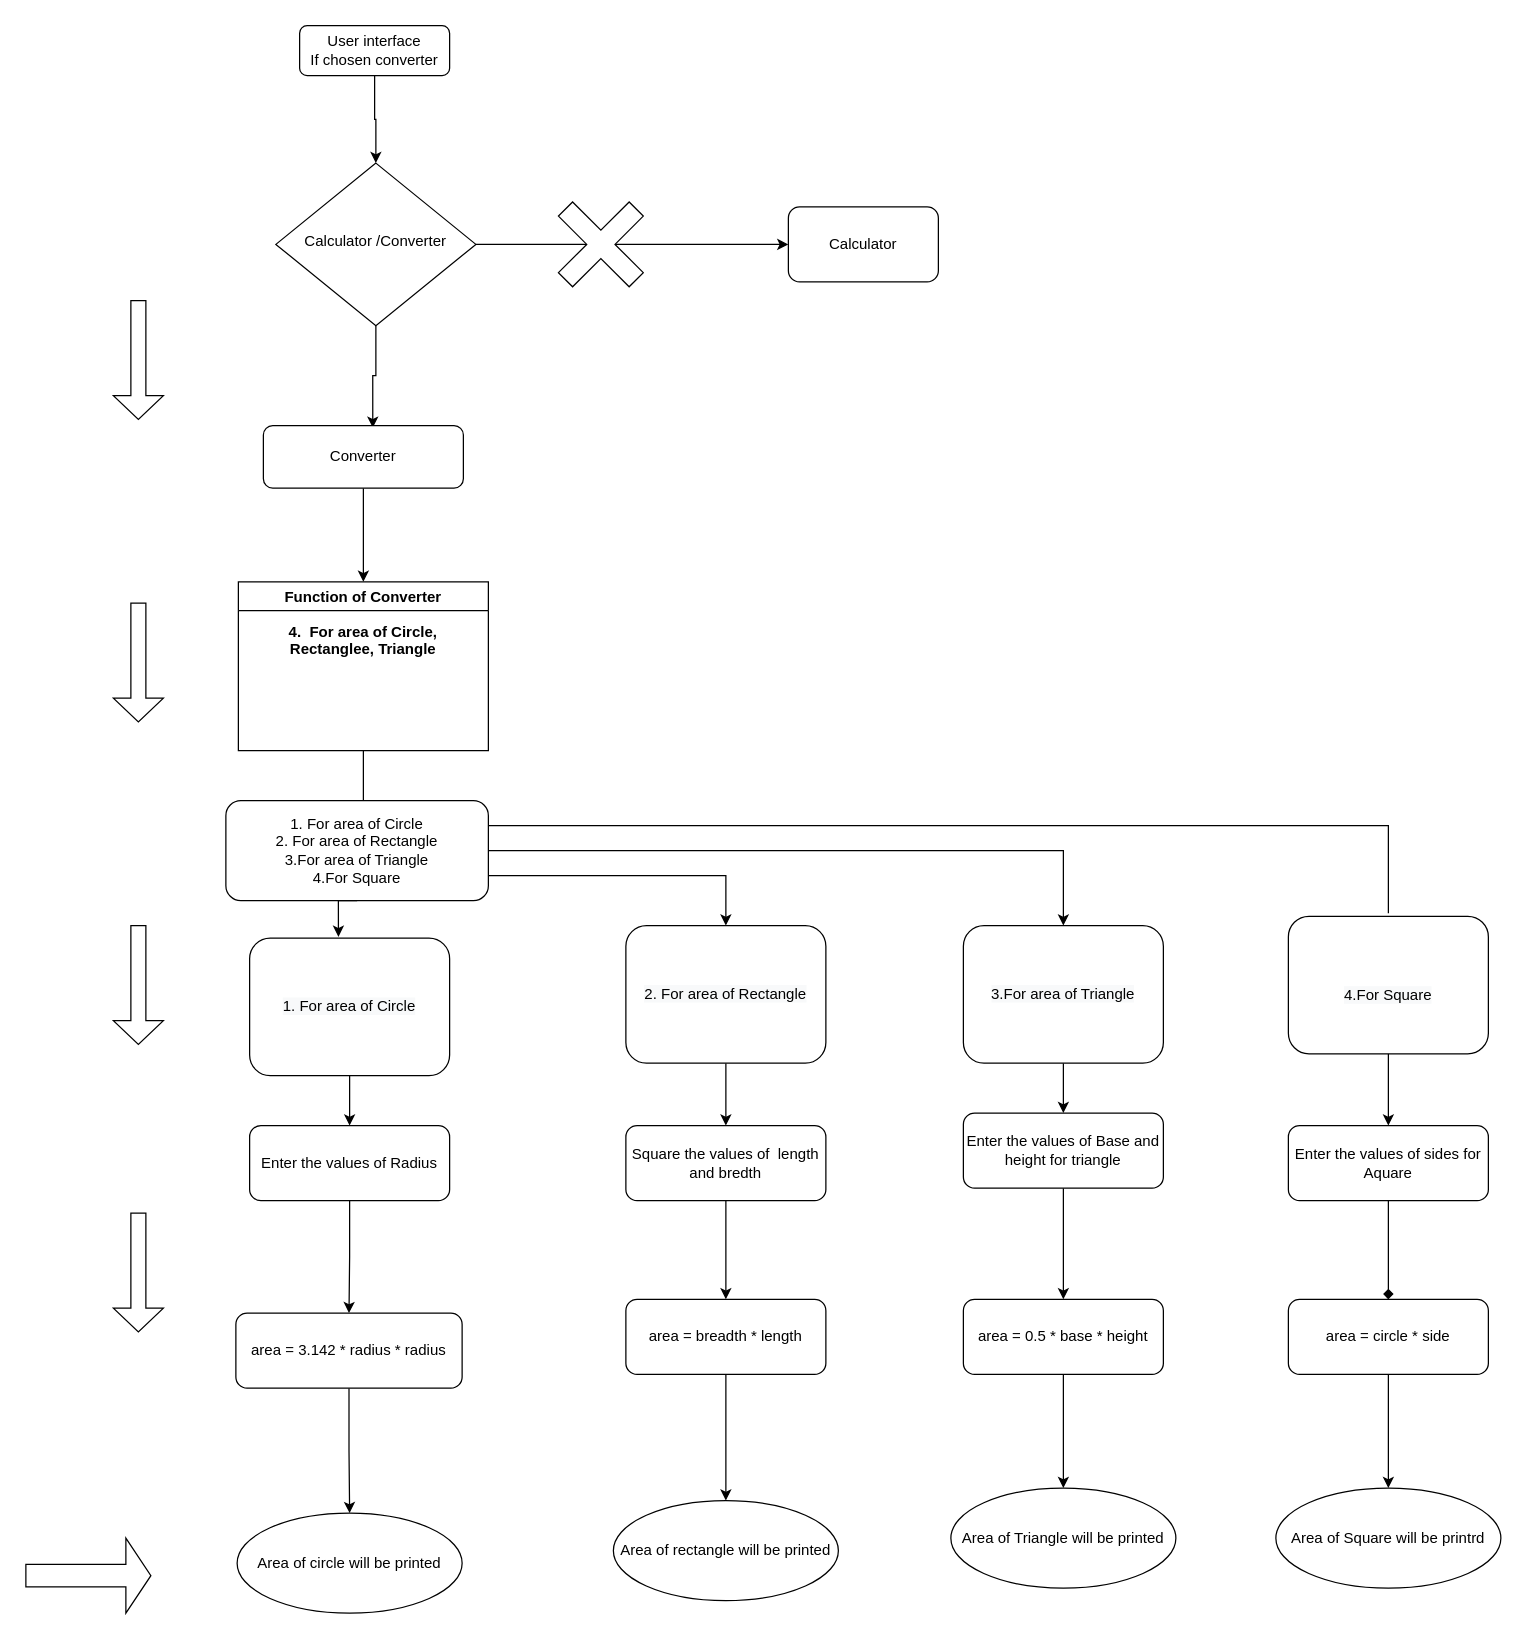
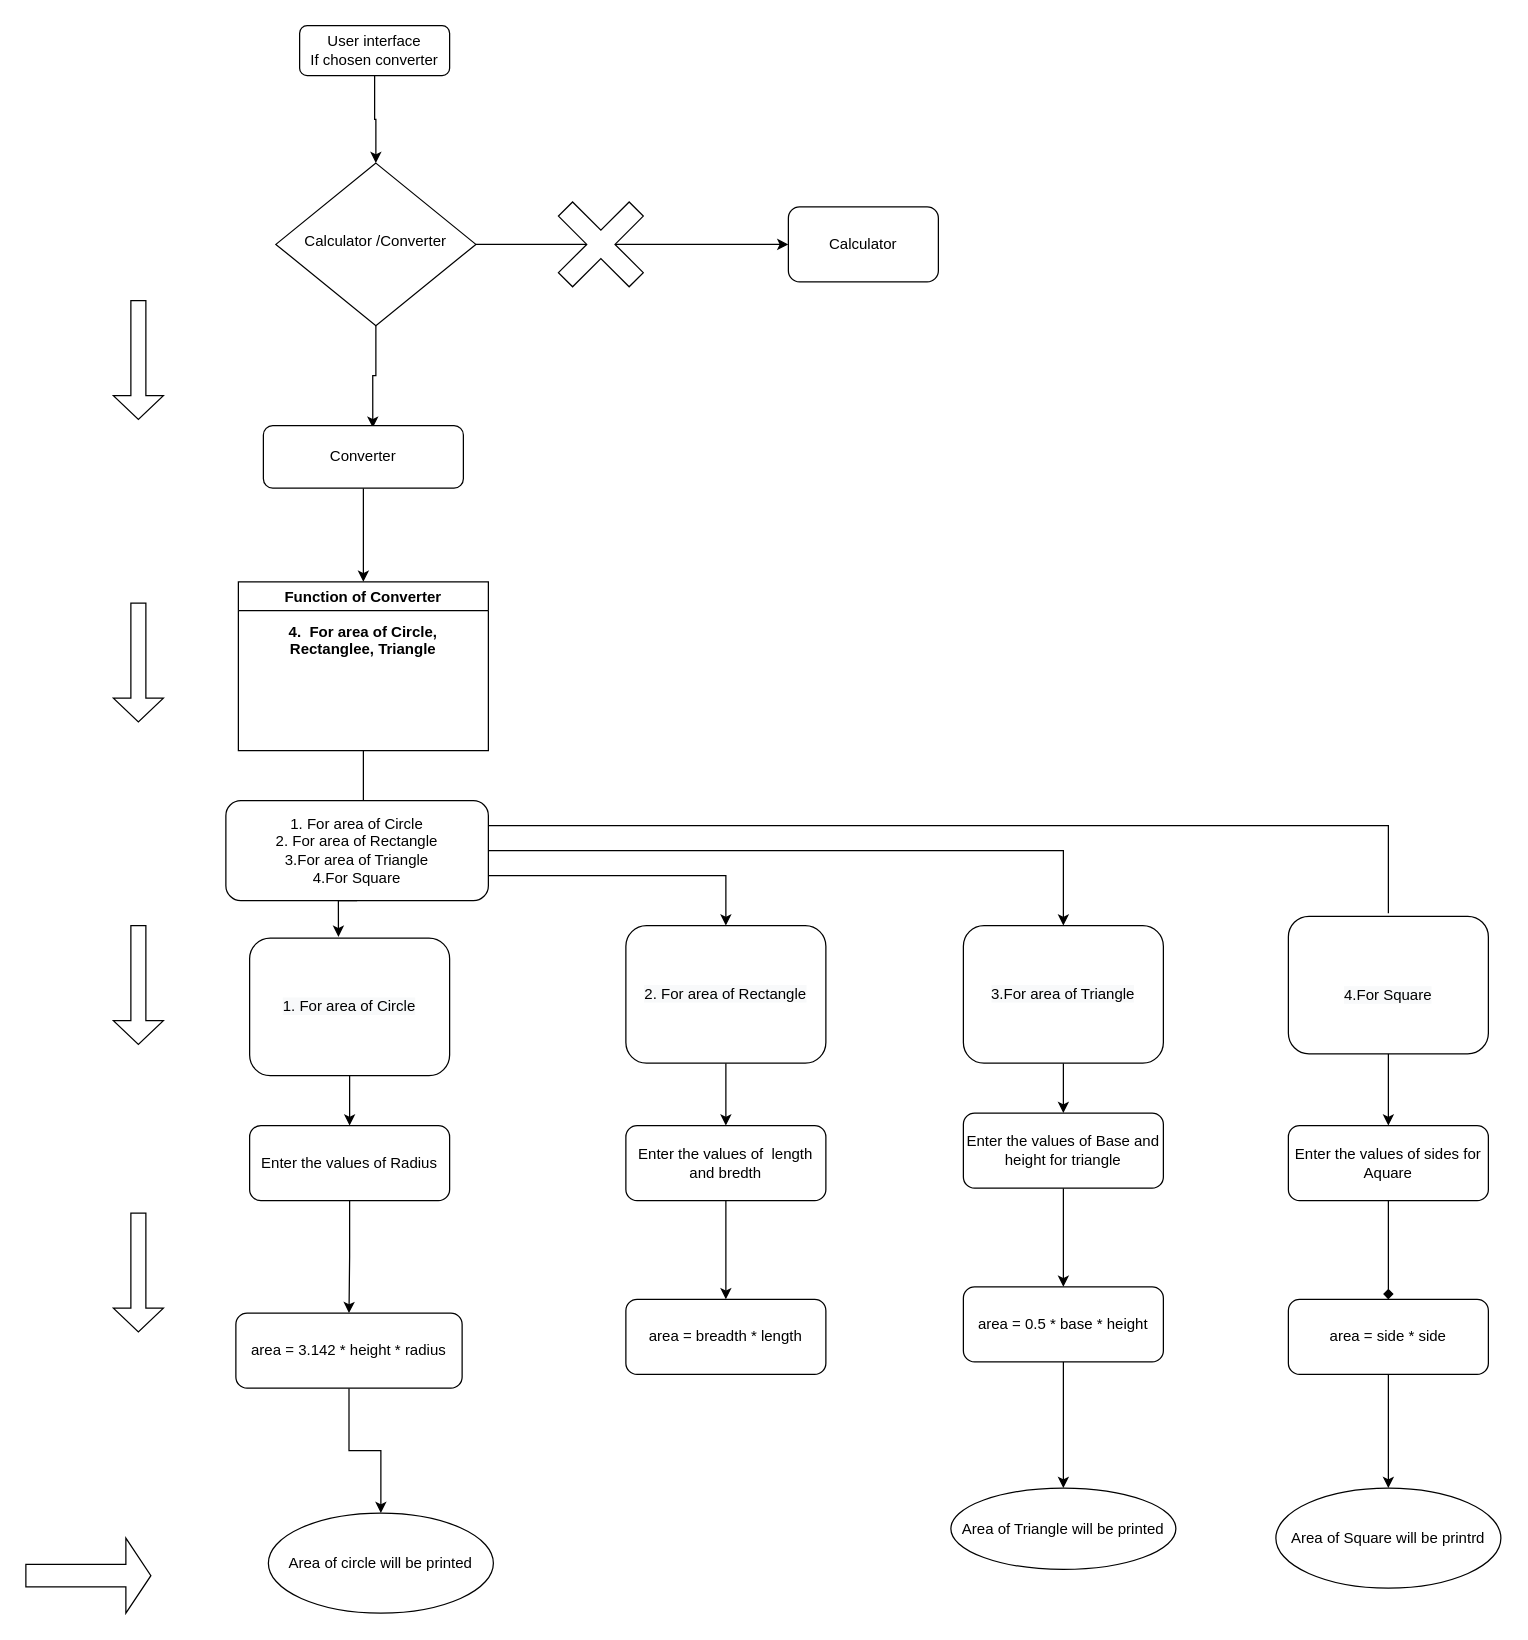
(726, 1163) -> (726, 1163)
(1063, 1337) -> (1063, 1324)
(1388, 1337) -> (1388, 1337)
(349, 1351) -> (349, 1351)
(726, 1434) -> none
(1063, 1538) -> (1063, 1529)
(726, 1551) -> none
(349, 1563) -> (381, 1563)
